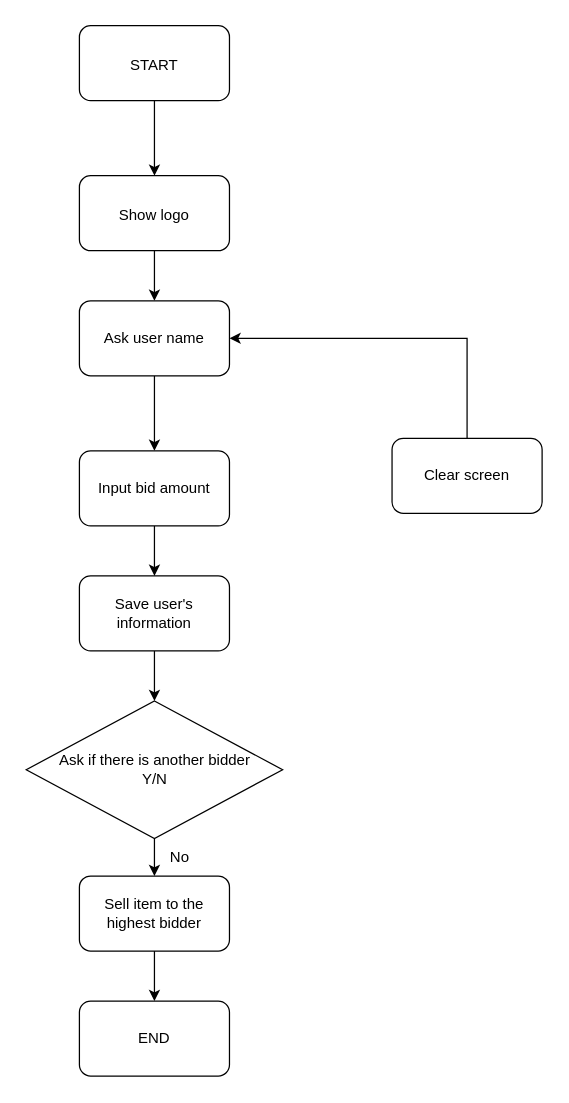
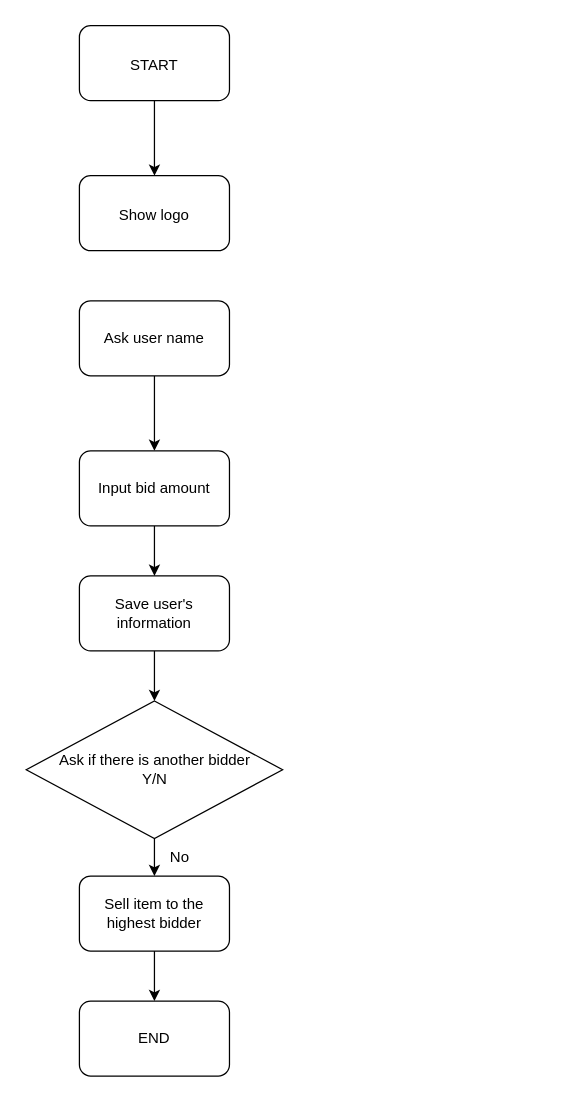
(154, 272) -> none
(403, 338) -> none
(467, 476) -> none
